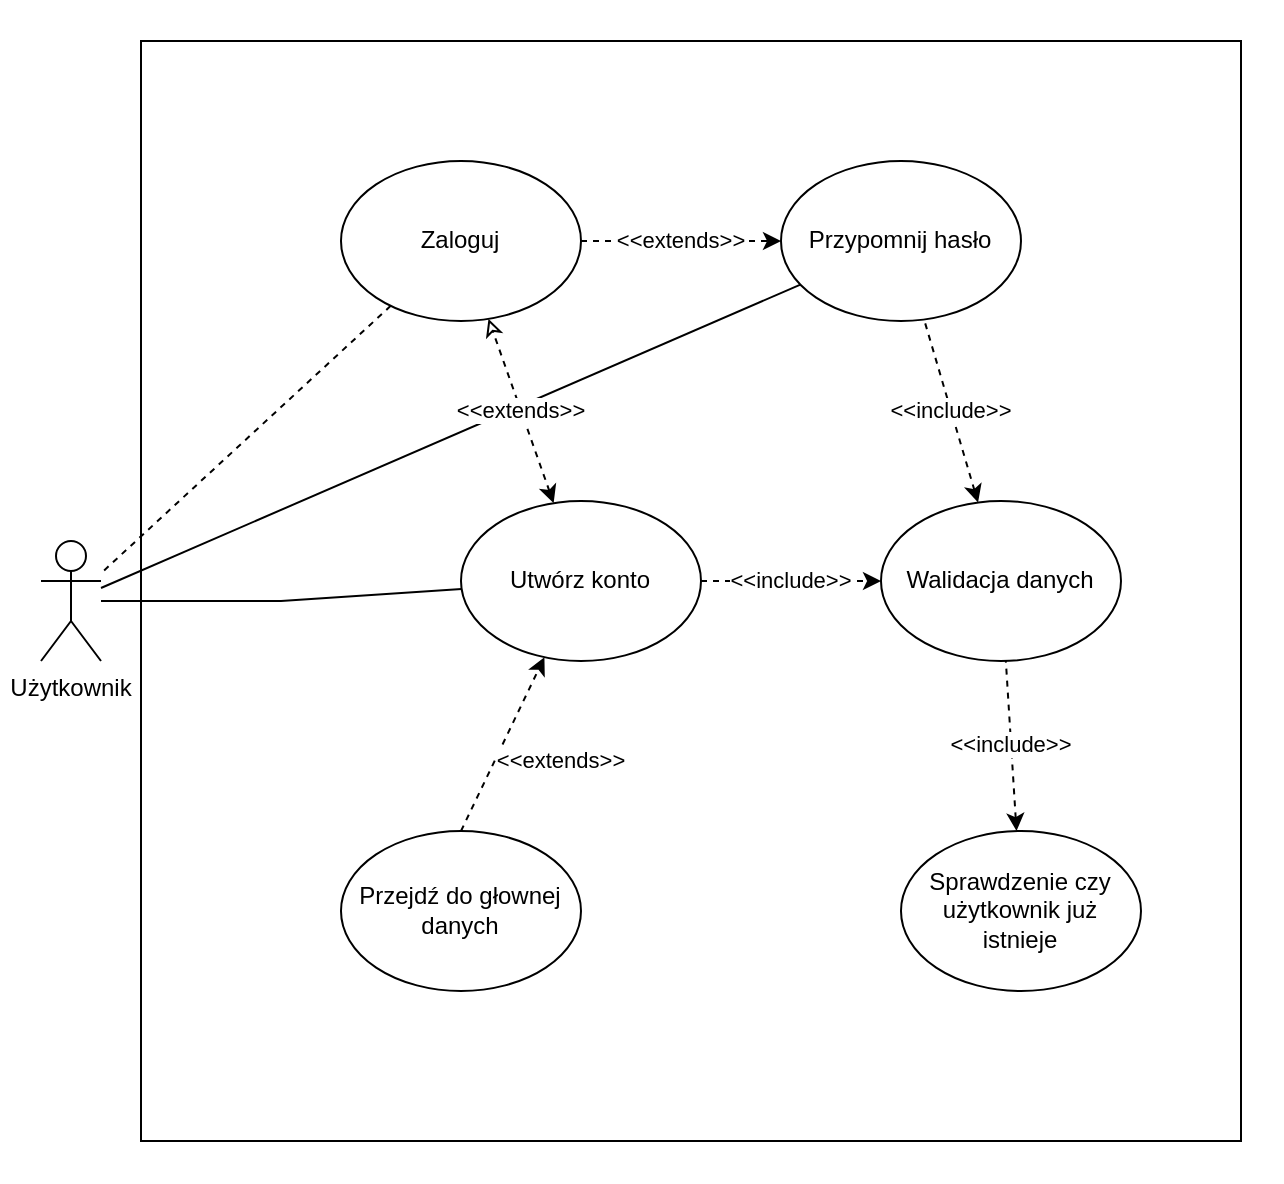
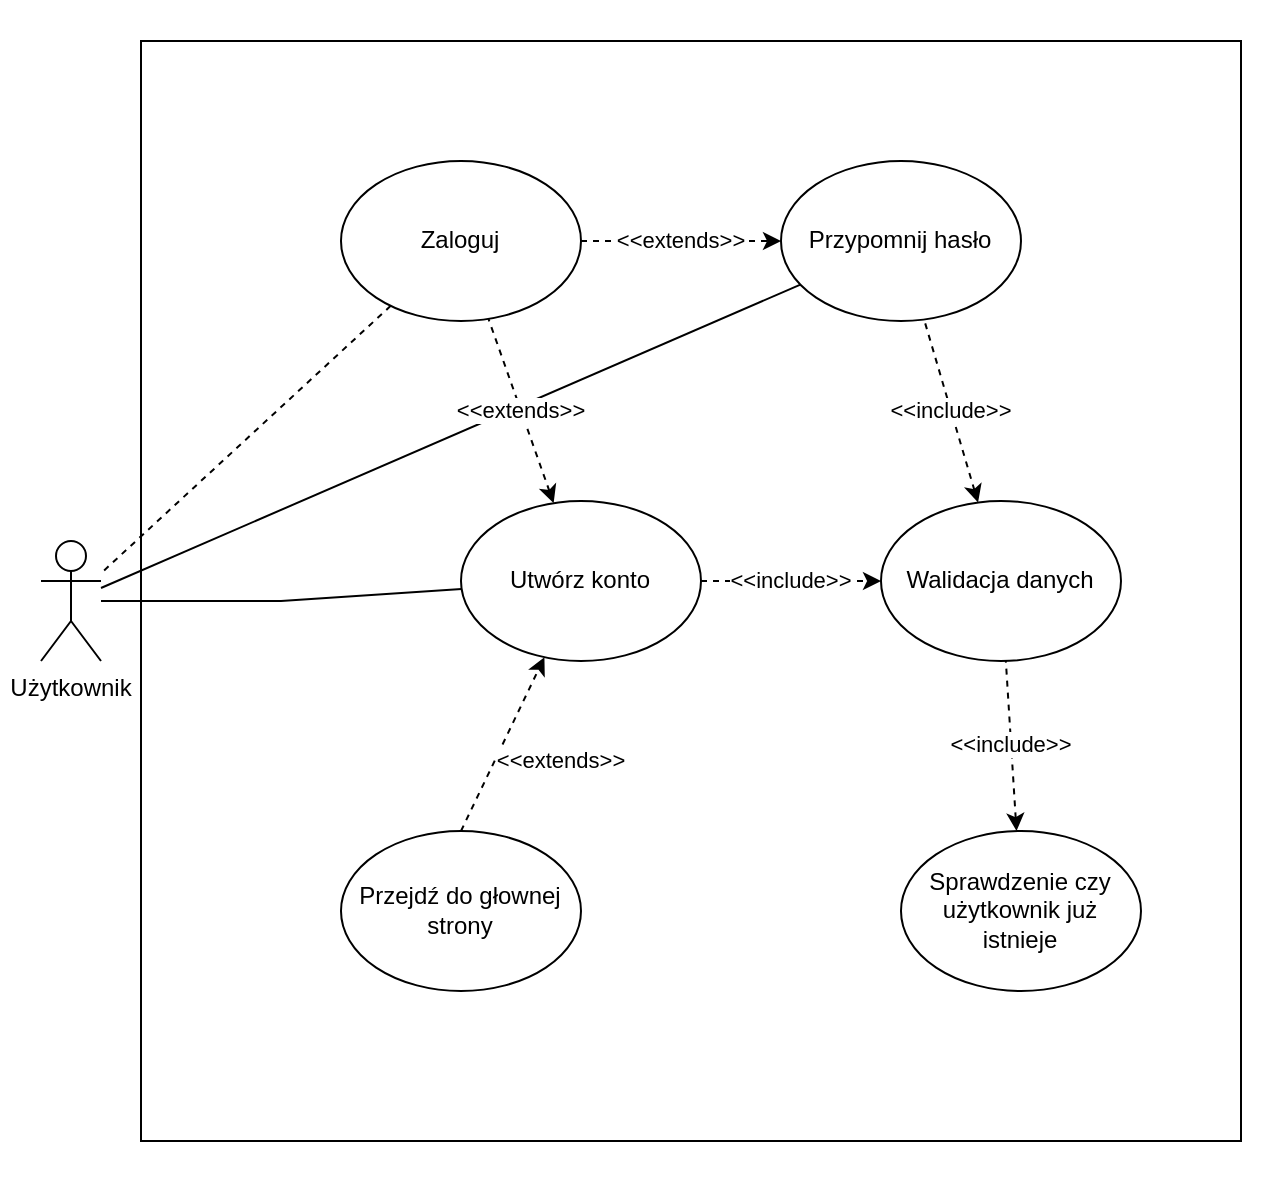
(493, 332) -> (491, 326)
(461, 911) -> (461, 911)
